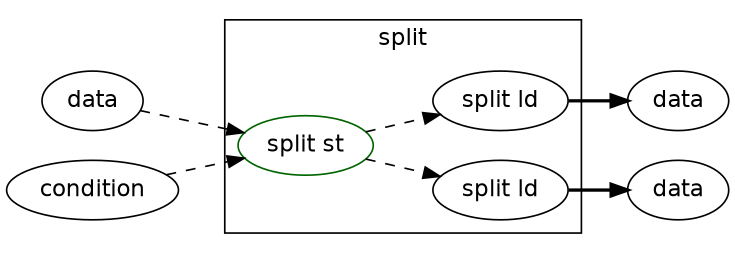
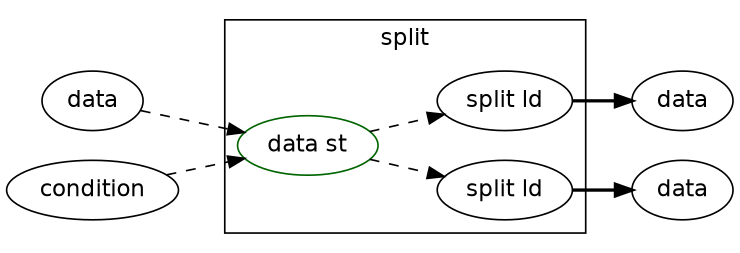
(306, 145) -> (308, 145)
